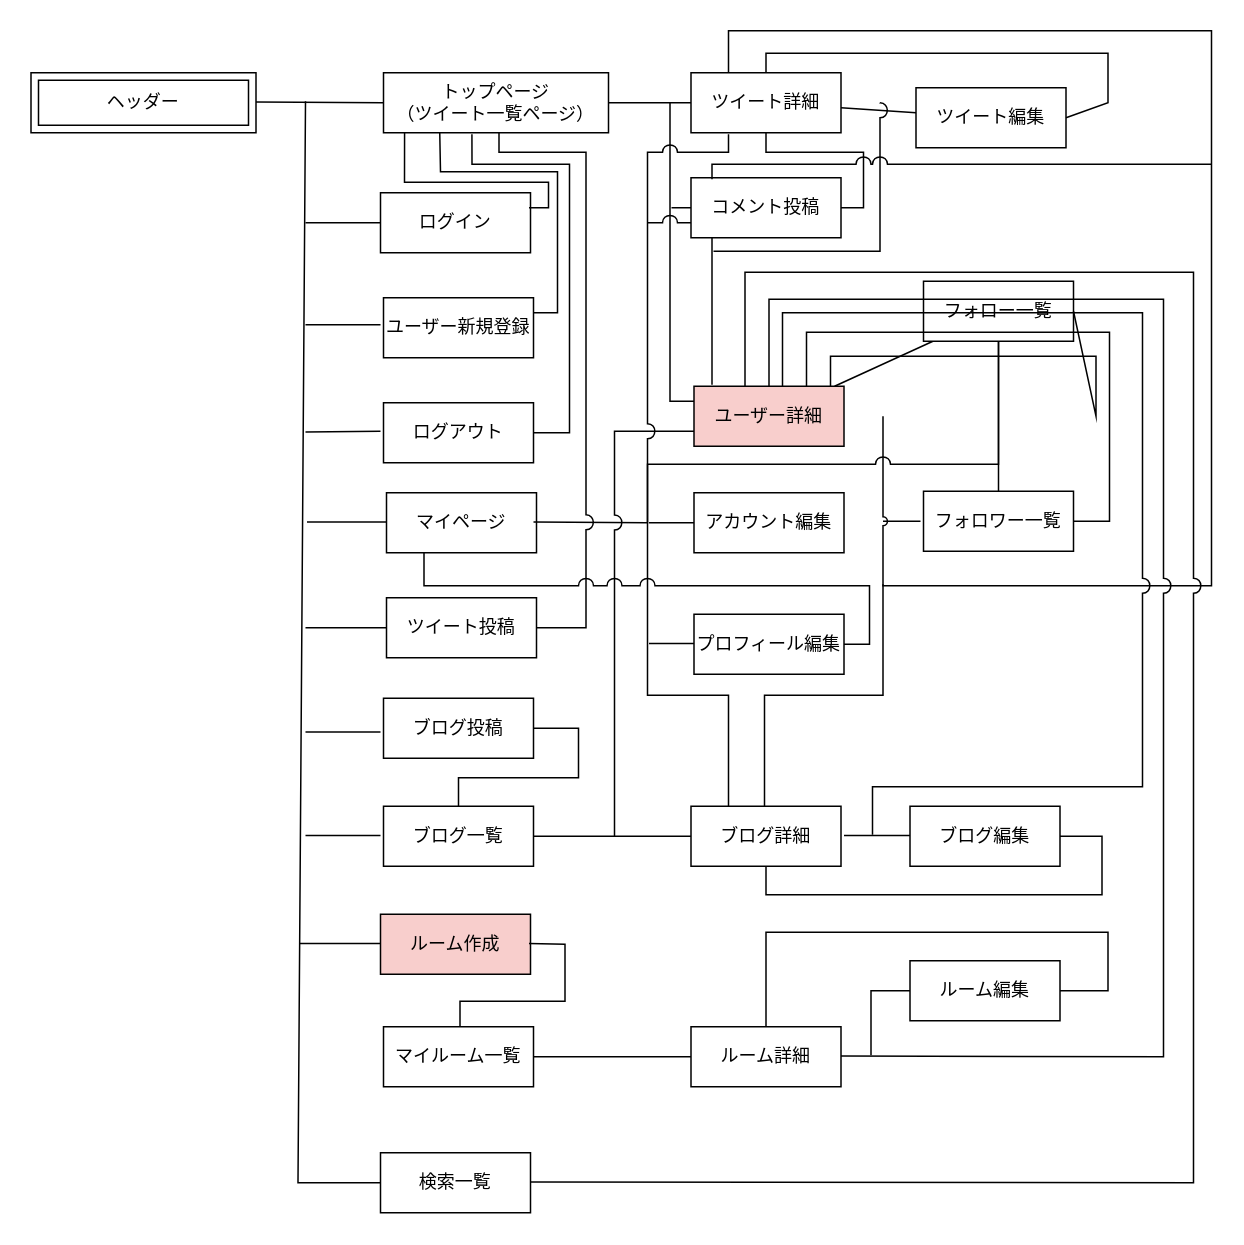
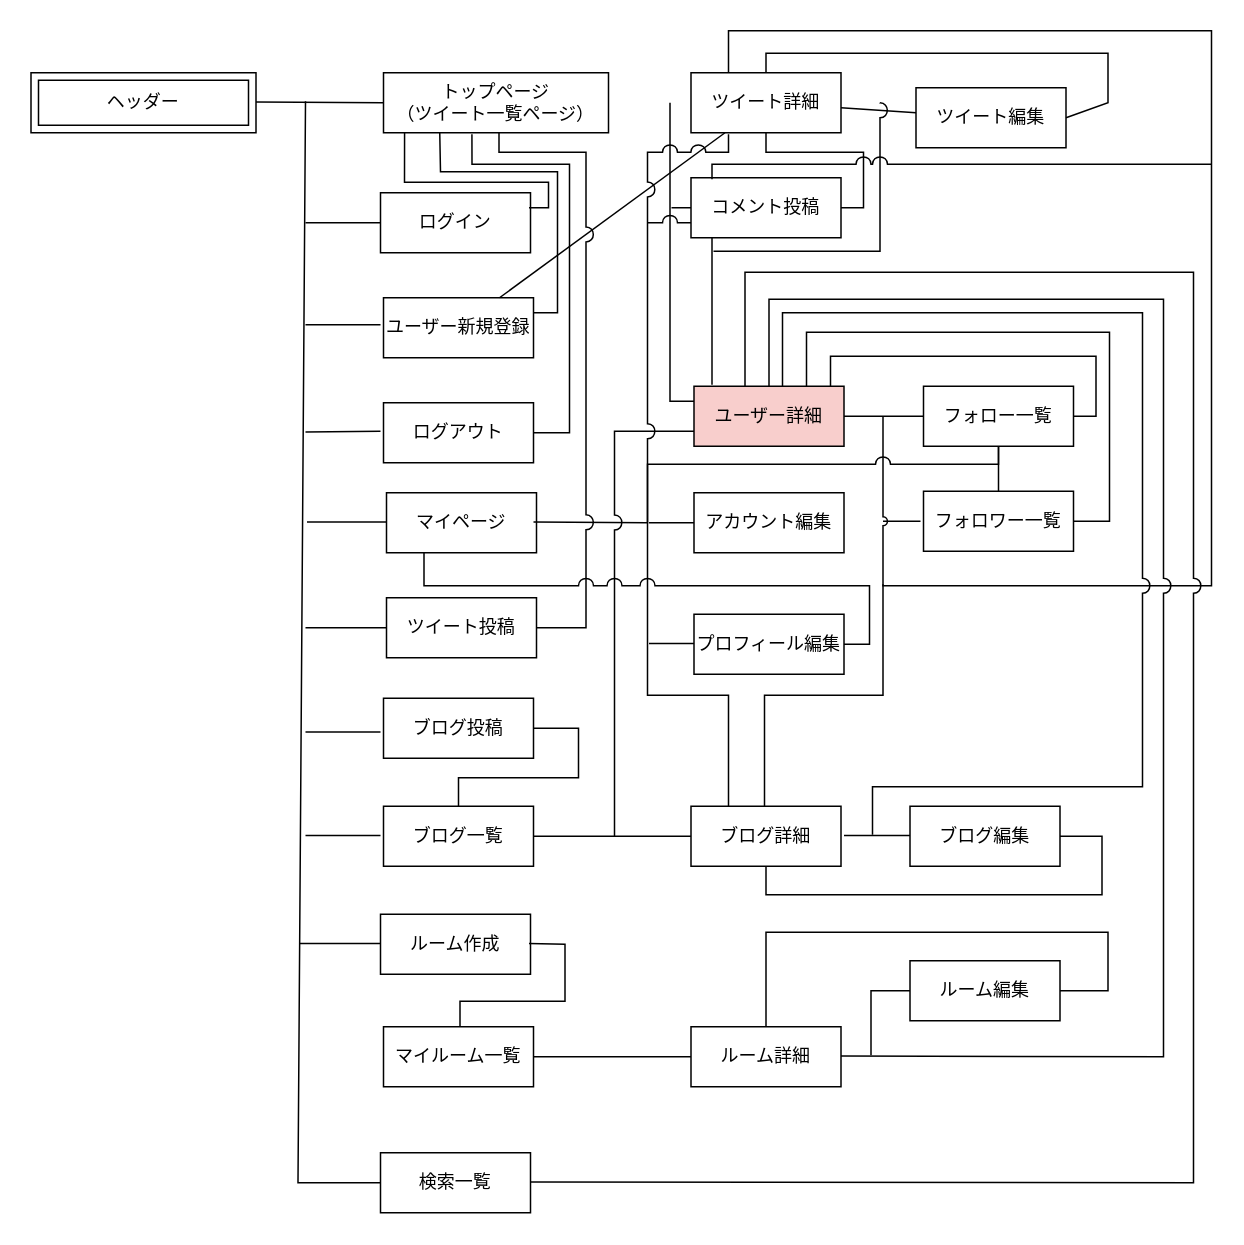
(650, 103) -> (598, 226)
(998, 311) -> (998, 416)
(455, 944) -> (455, 944)
